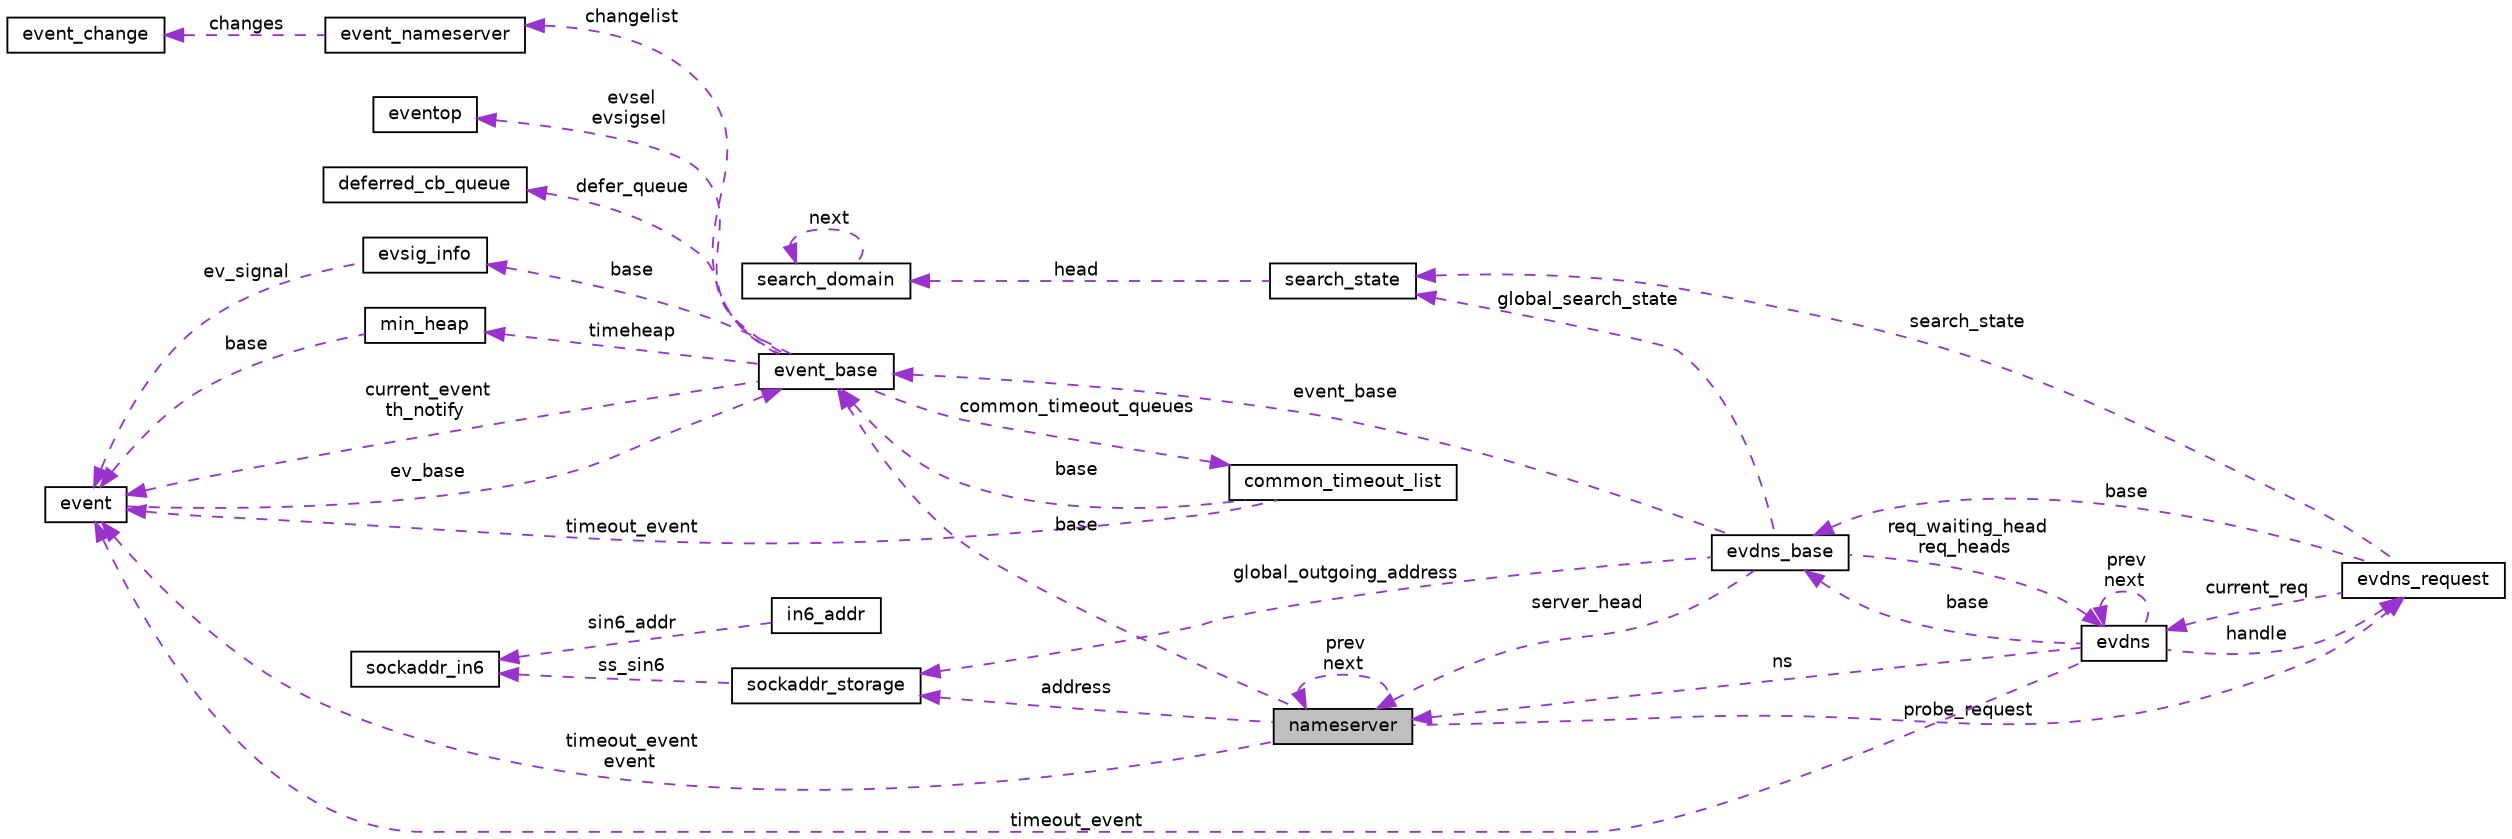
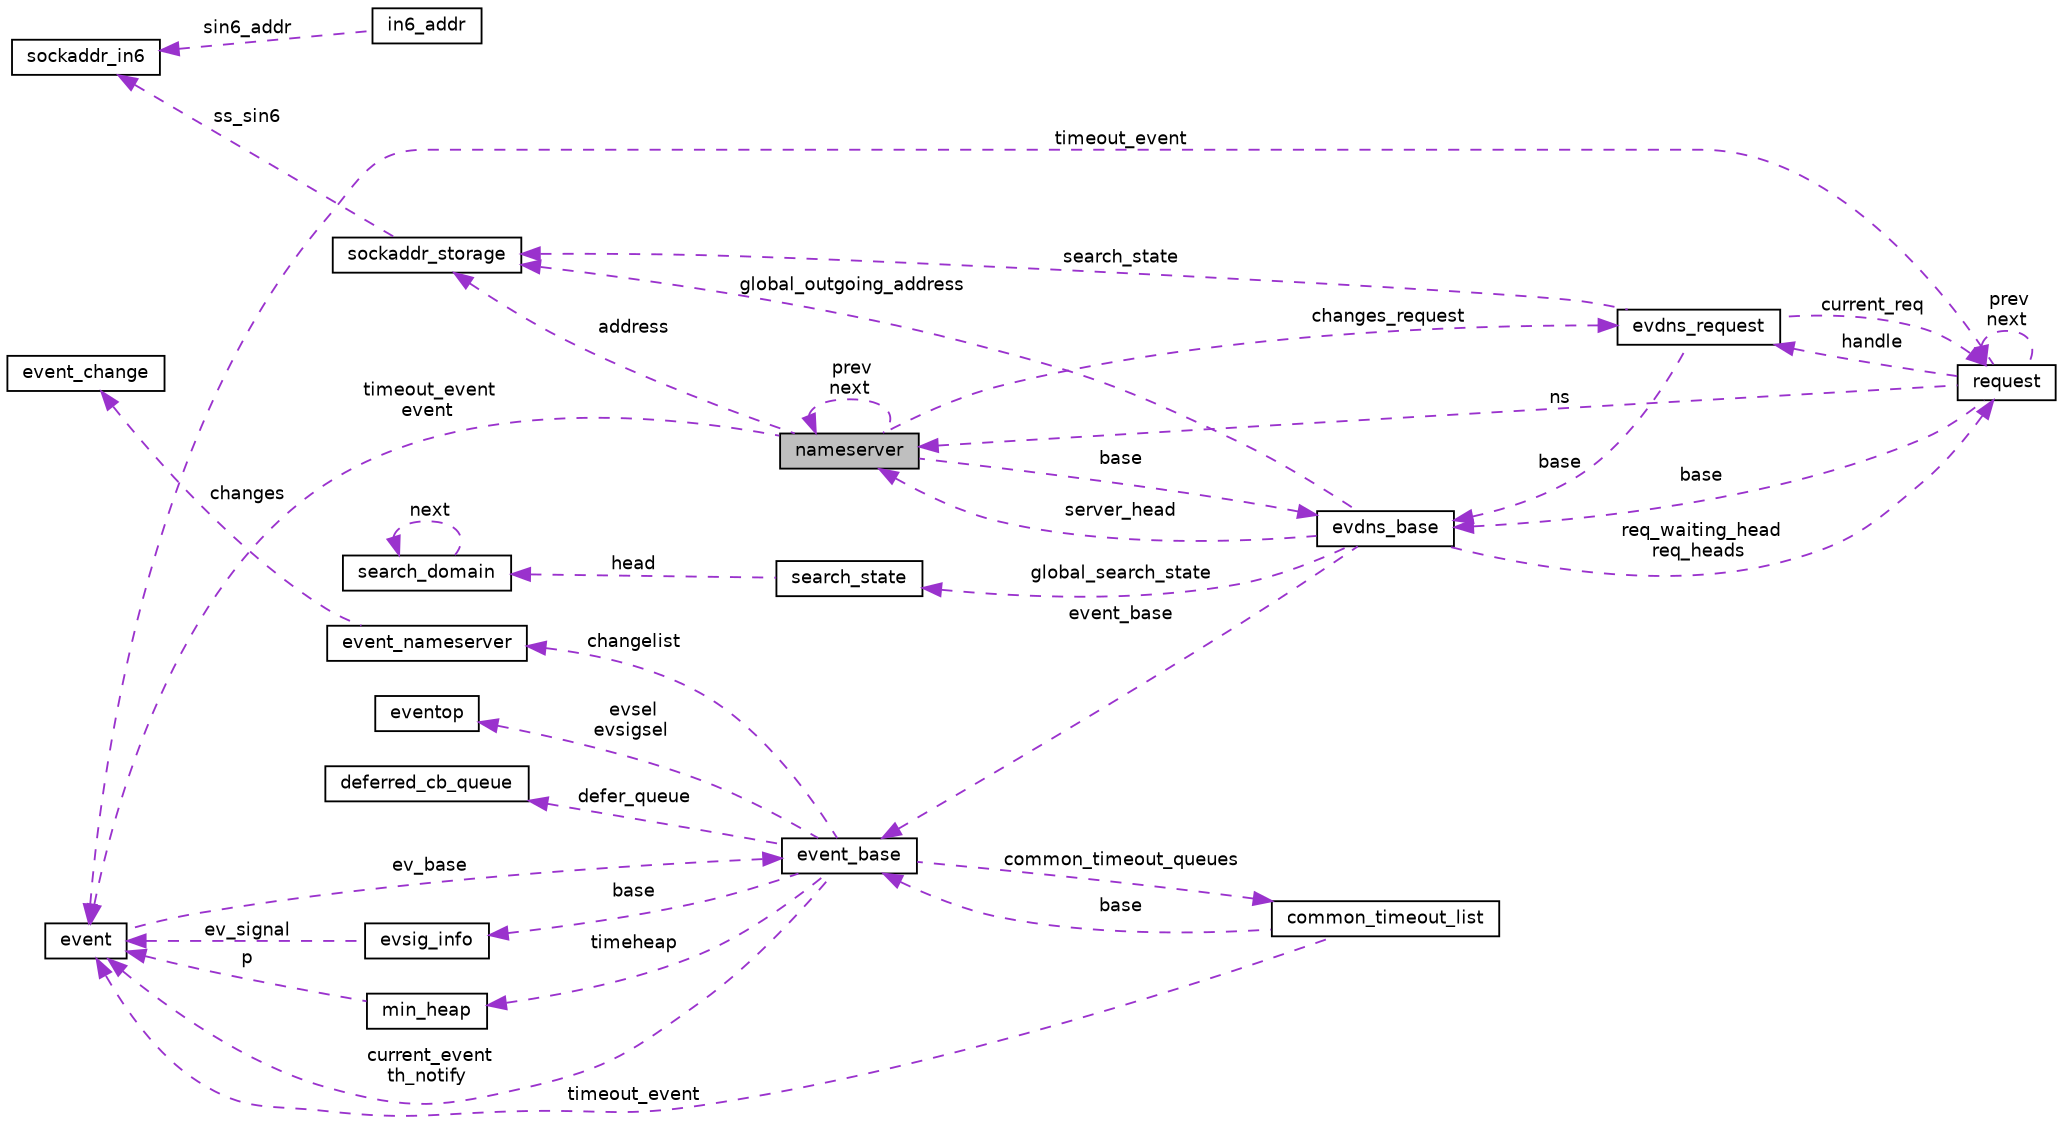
(244, 345) -> (245, 959)
(1938, 347) -> (1085, 271)
(1047, 592) -> (1109, 482)
(2124, 643) -> (2007, 383)
(1965, 711) -> (1386, 317)
